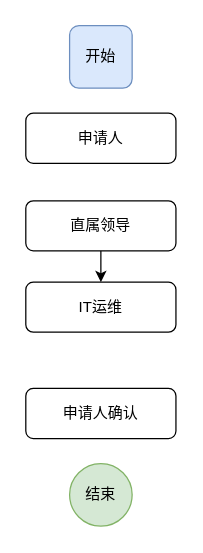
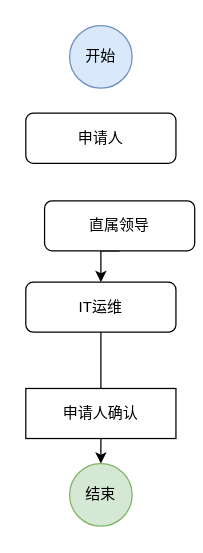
(101, 57) -> (101, 57)
(101, 226) -> (119, 226)
none -> (101, 360)
(101, 413) -> (101, 413)
